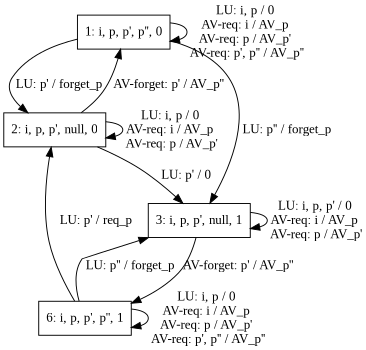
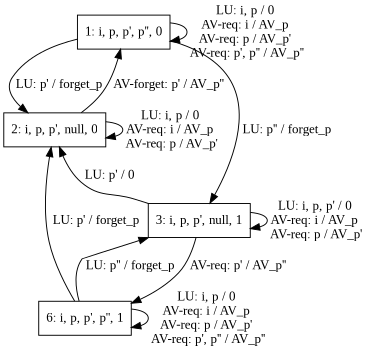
(139, 168) -> (98, 192)
(94, 221) -> (94, 221)
(237, 266) -> (237, 266)
